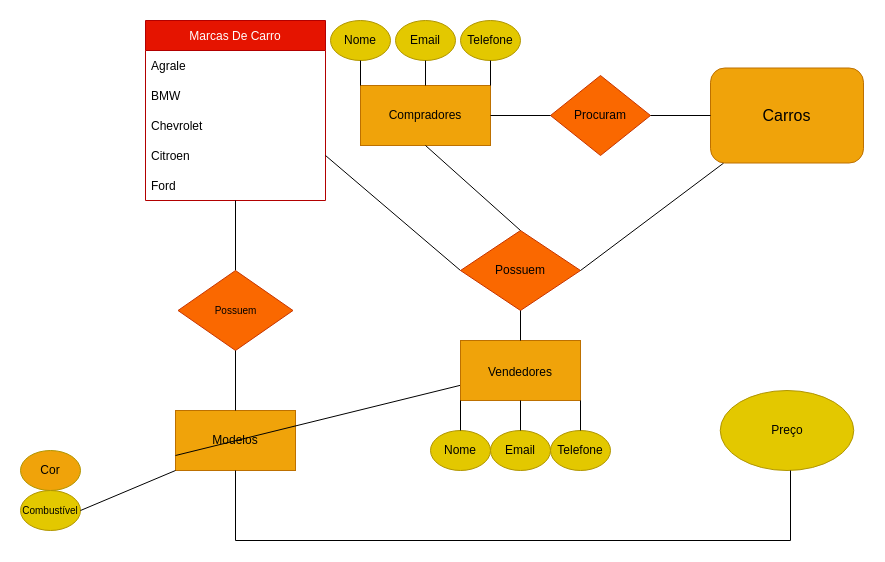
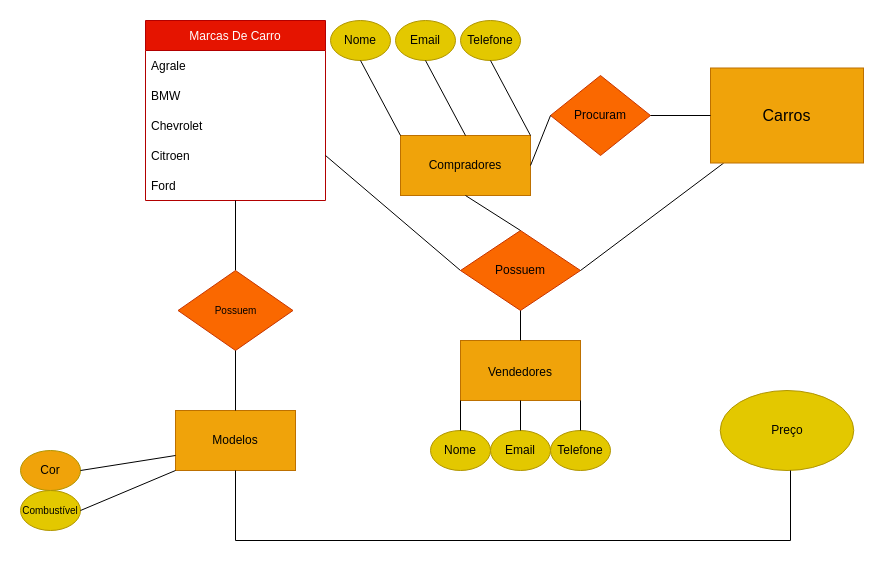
(426, 116) -> (466, 166)
(787, 116) -> (787, 116)
(318, 421) -> (128, 463)
